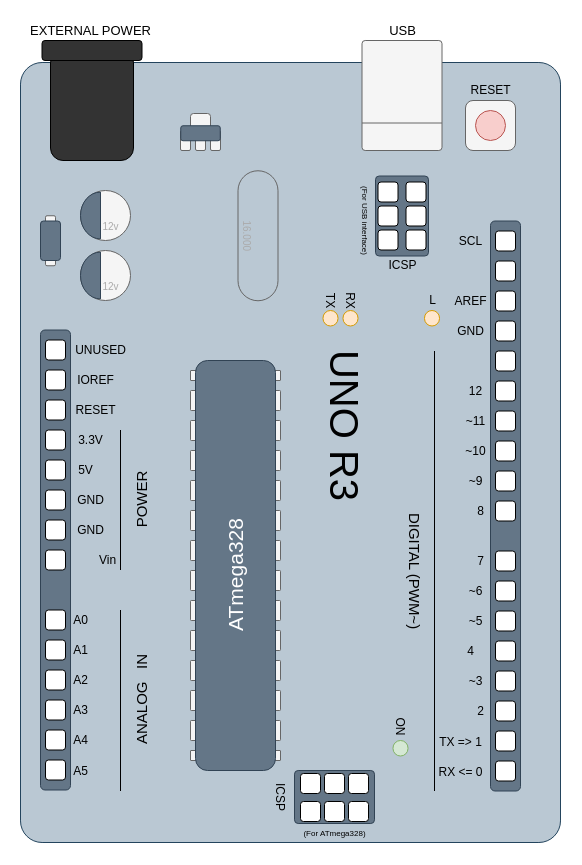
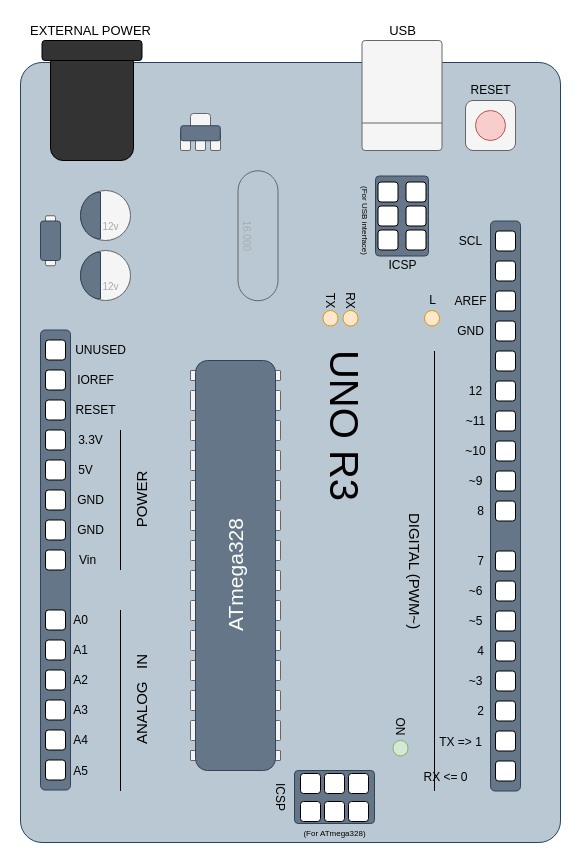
(108, 560) -> (88, 560)
(471, 651) -> (481, 651)
(461, 772) -> (446, 777)
